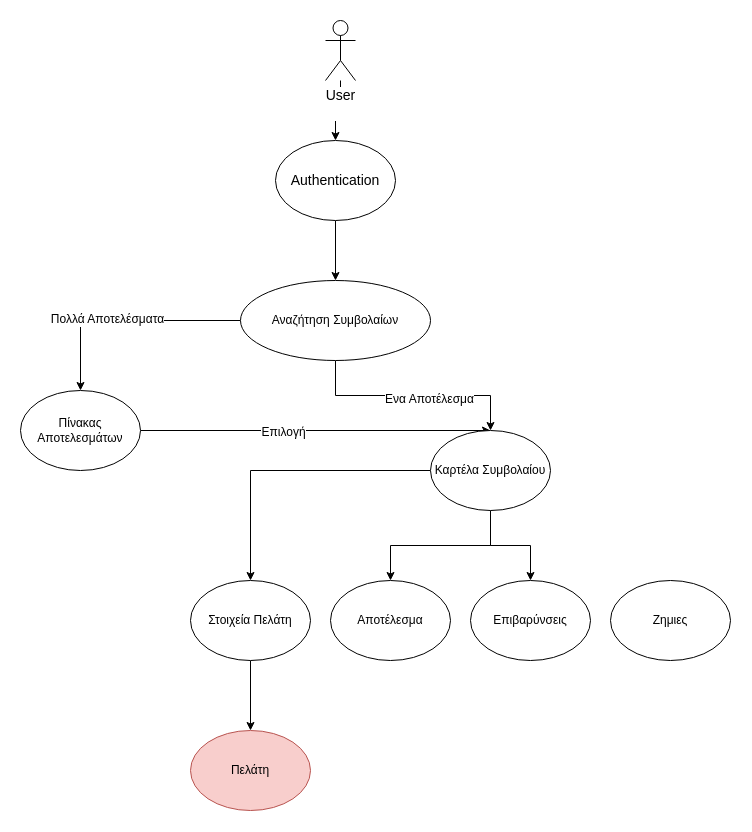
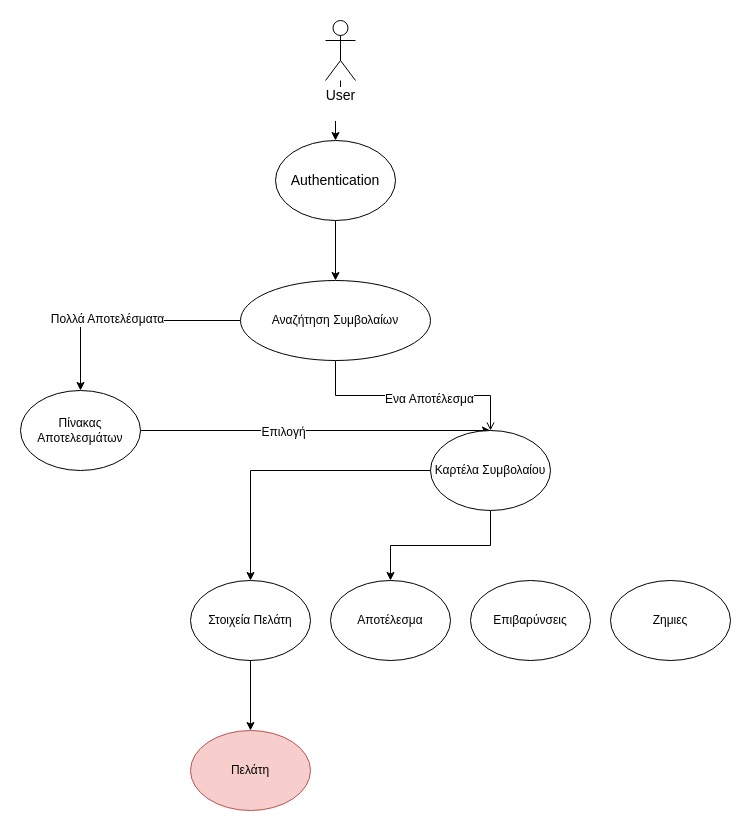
(491, 422) -> (491, 424)
(525, 546) -> none
